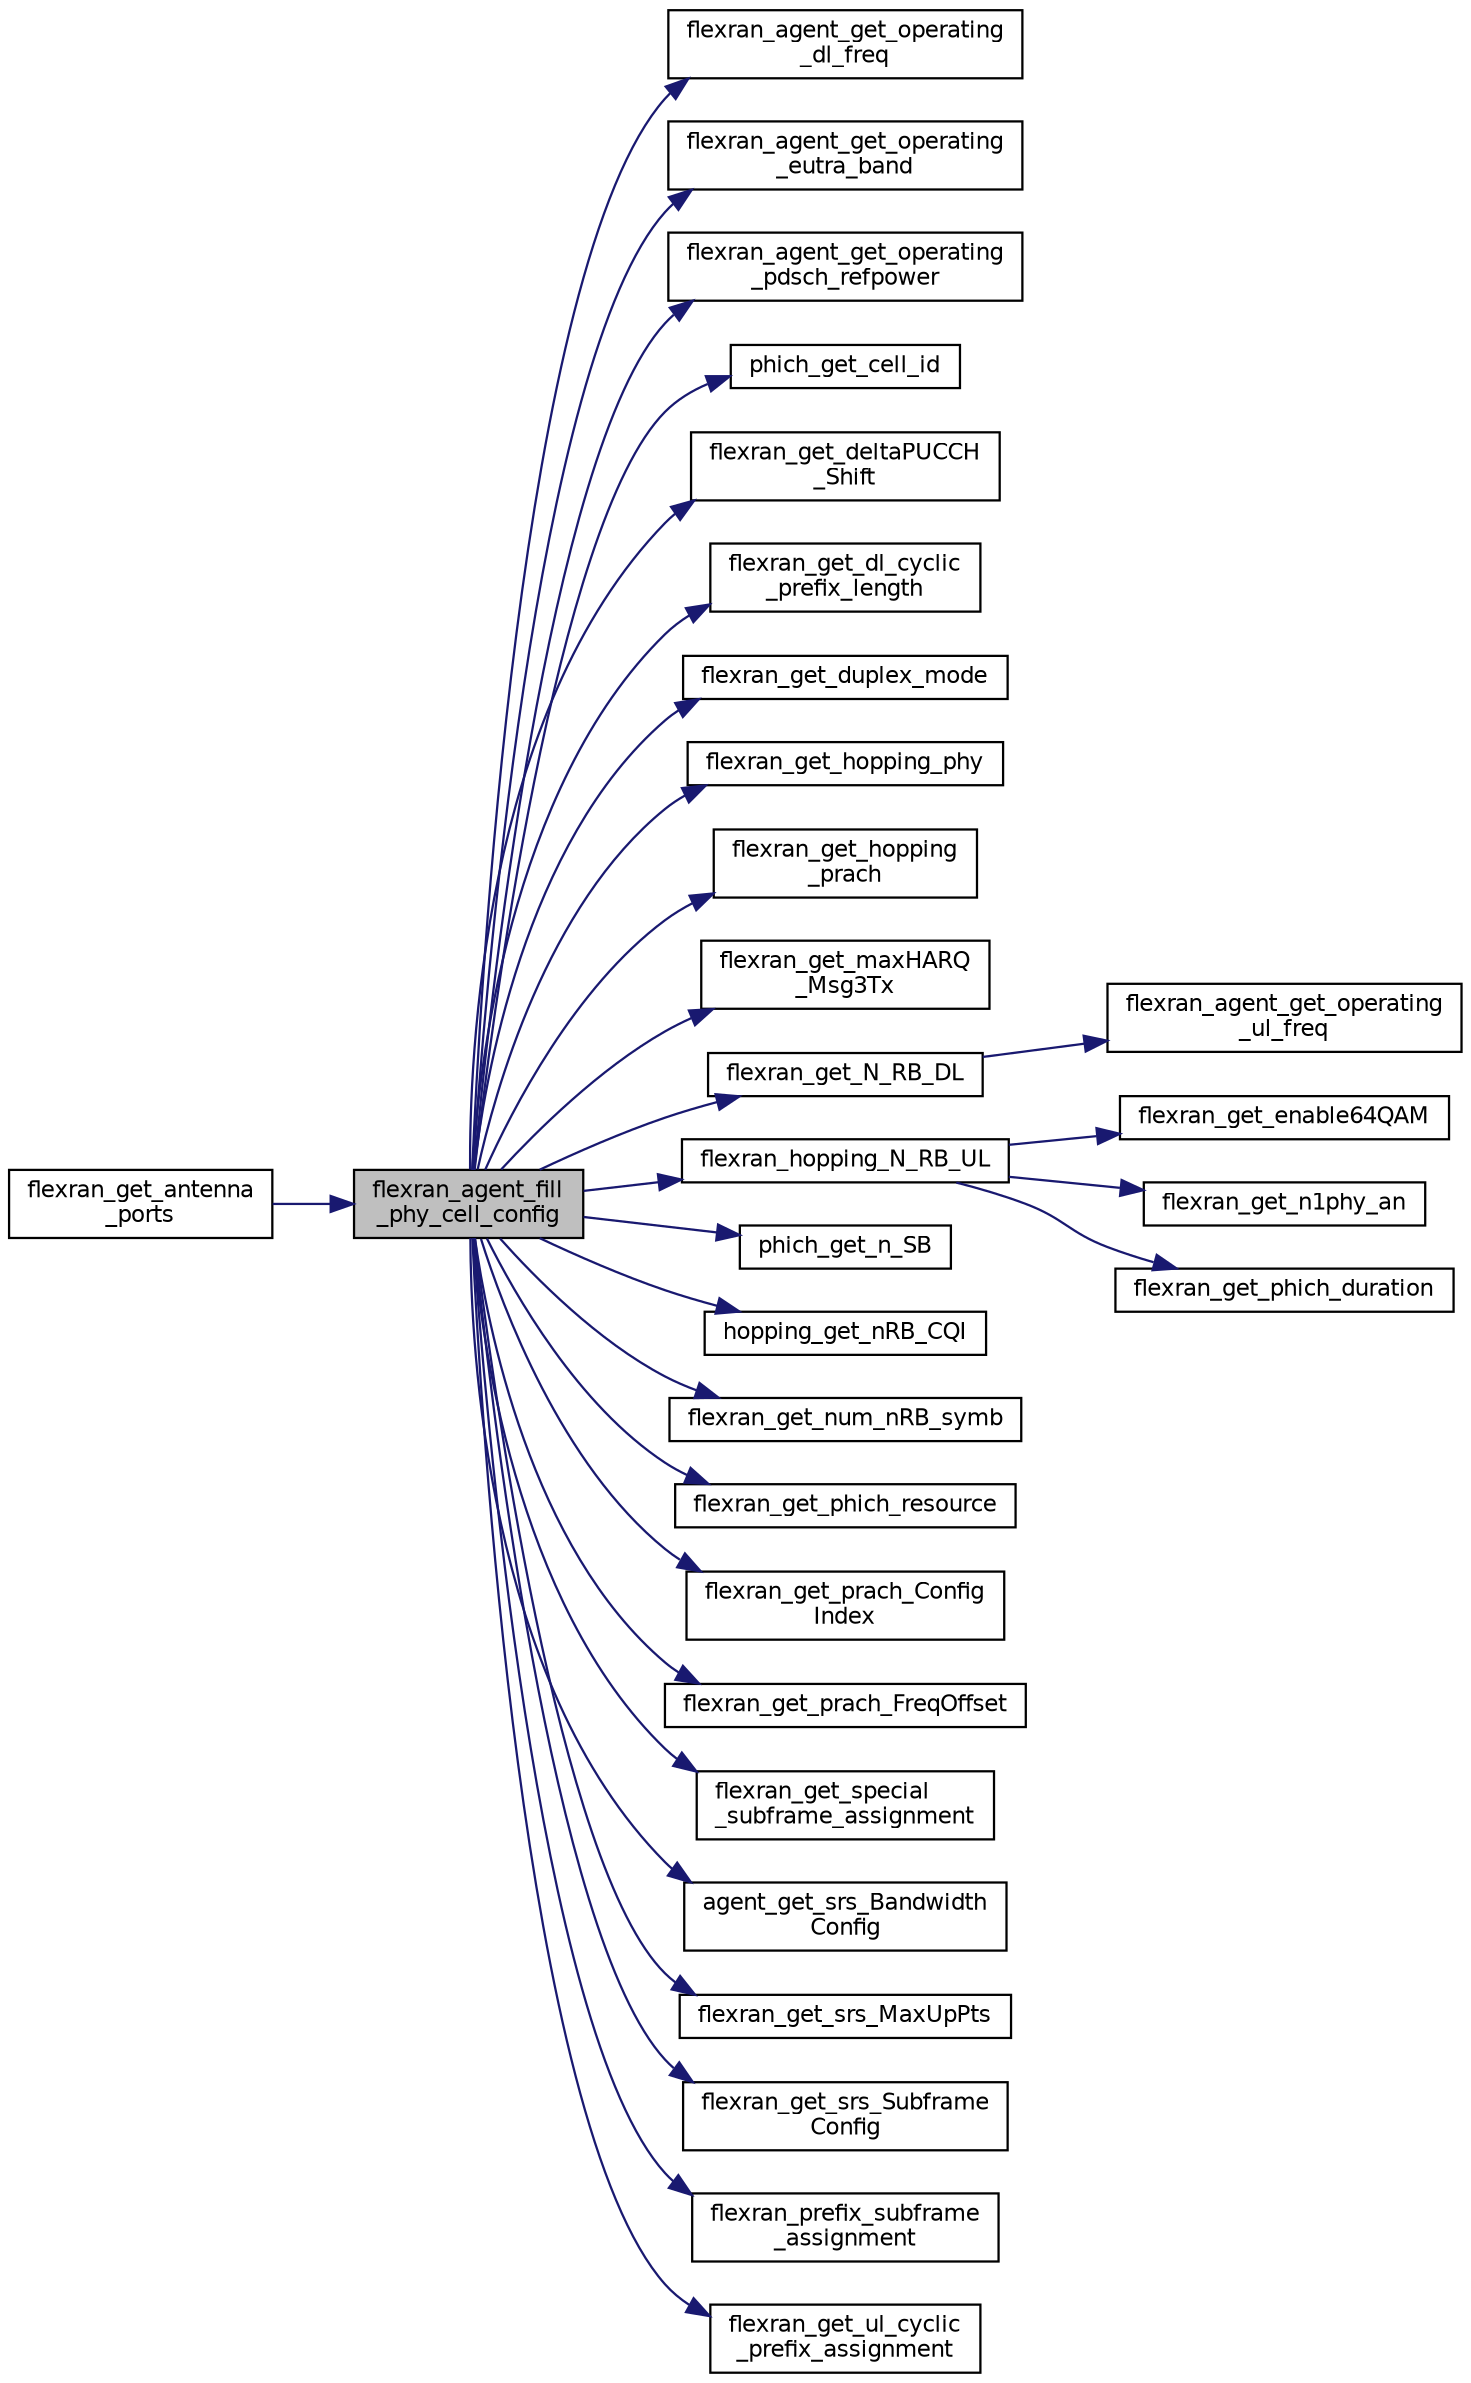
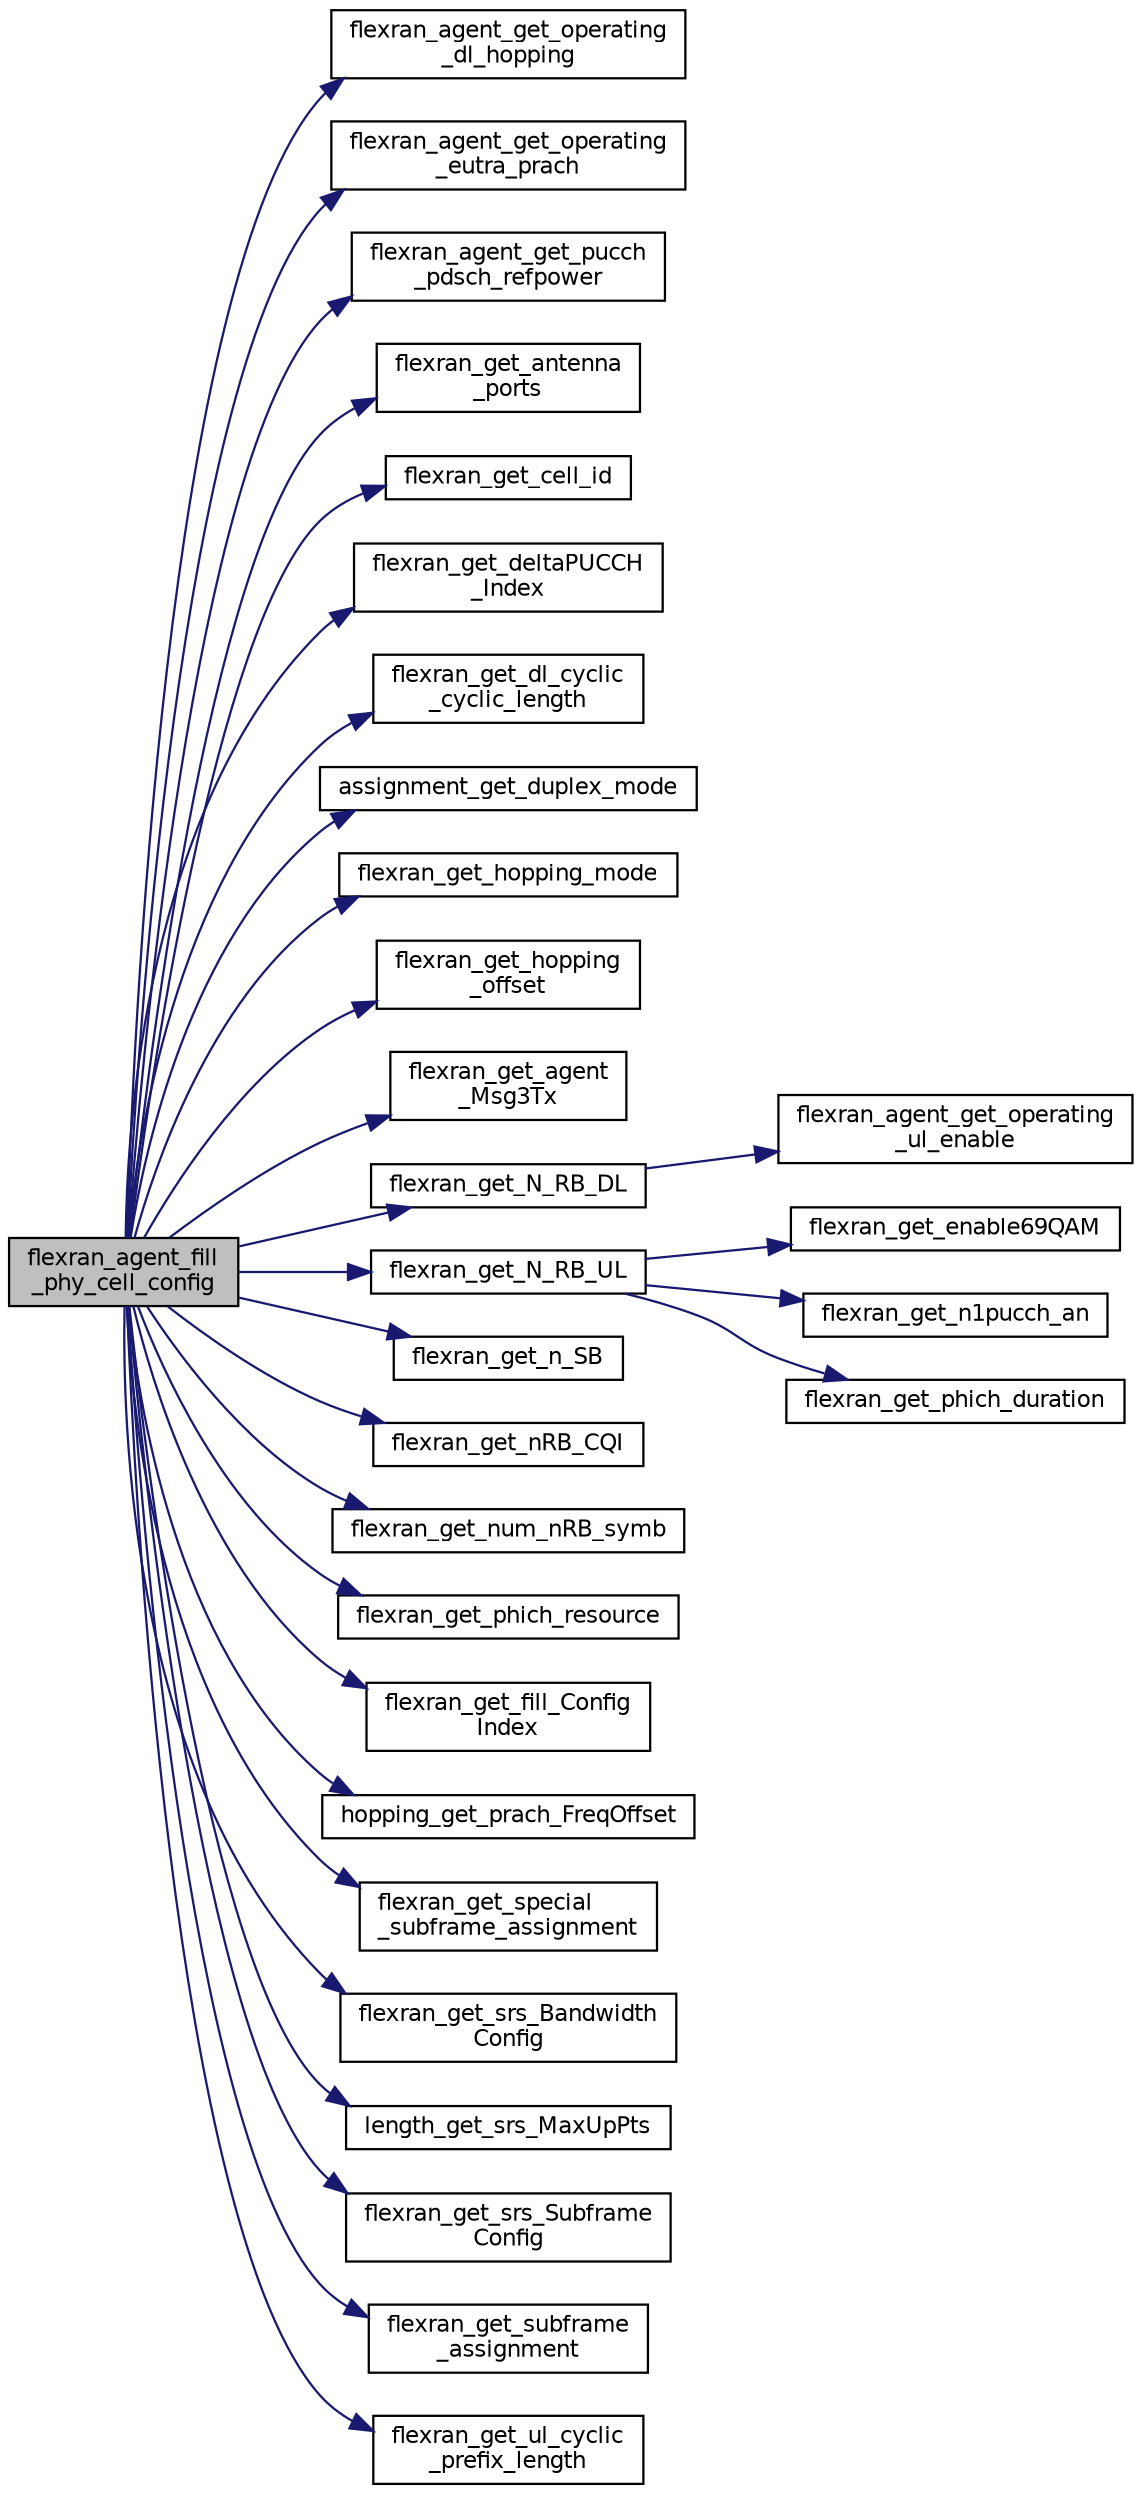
(845, 44) -> (508, 44)
(845, 155) -> (508, 155)
(845, 267) -> (508, 267)
(845, 367) -> (508, 478)
(845, 466) -> (508, 578)
(845, 578) -> (508, 689)
(845, 677) -> (508, 789)
(845, 764) -> (508, 875)
(845, 864) -> (508, 975)
(845, 975) -> (508, 1086)
(1285, 1018) -> (955, 1129)
(1285, 1118) -> (955, 1229)
(845, 1161) -> (508, 1272)
(302, 1204) -> (197, 783)
(1285, 1204) -> (955, 1315)
(845, 1247) -> (508, 1358)
(845, 1333) -> (508, 1445)
(845, 1606) -> (508, 1717)
(845, 1705) -> (508, 1817)
(845, 1917) -> (508, 2028)
(845, 2016) -> (508, 2128)
(845, 2227) -> (508, 2339)
(845, 2339) -> (508, 2450)
